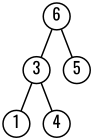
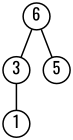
(57, 124) -> none
